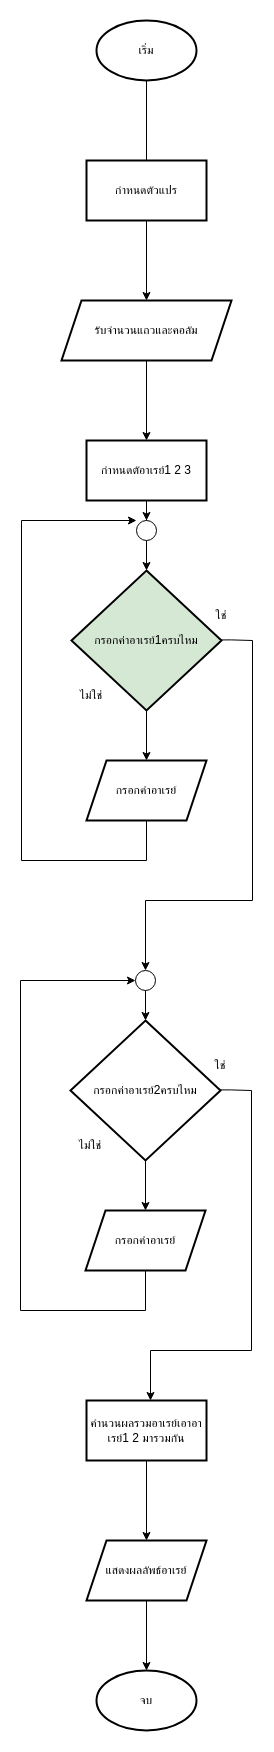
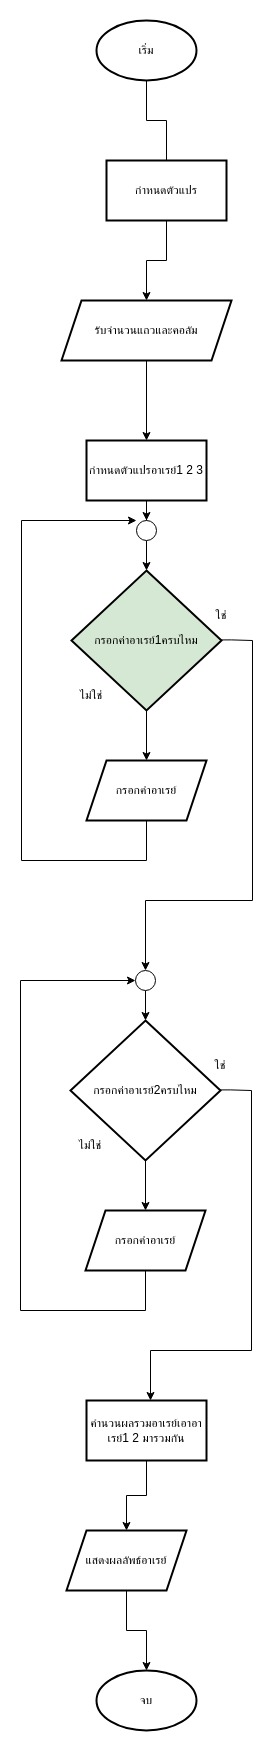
(147, 191) -> (167, 191)
(147, 471) -> (147, 471)
(147, 1571) -> (127, 1561)
